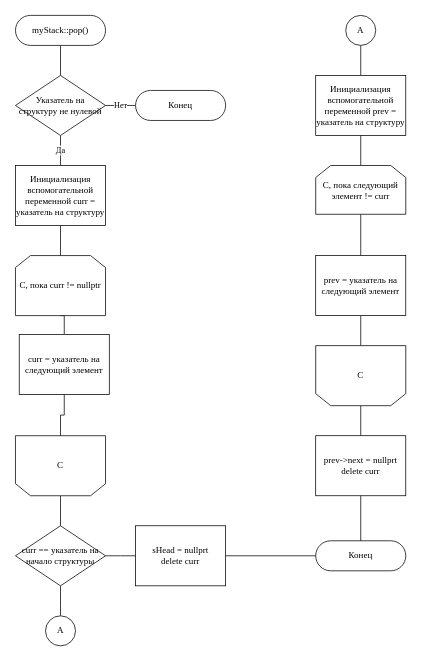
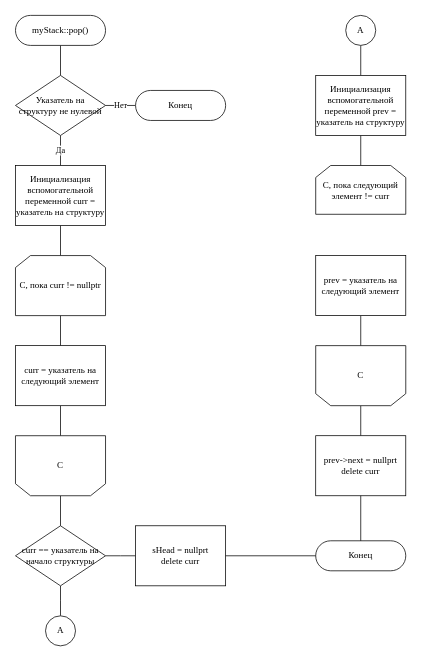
(360, 234) -> none
(64, 364) -> (60, 375)
